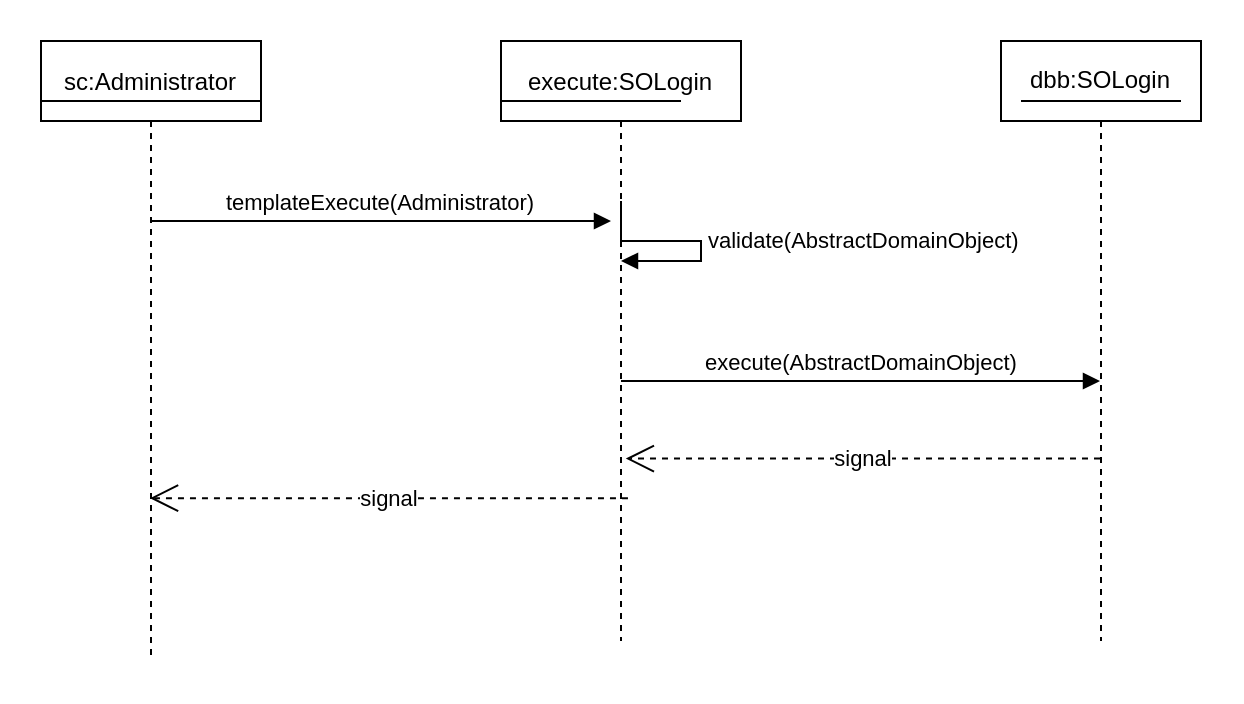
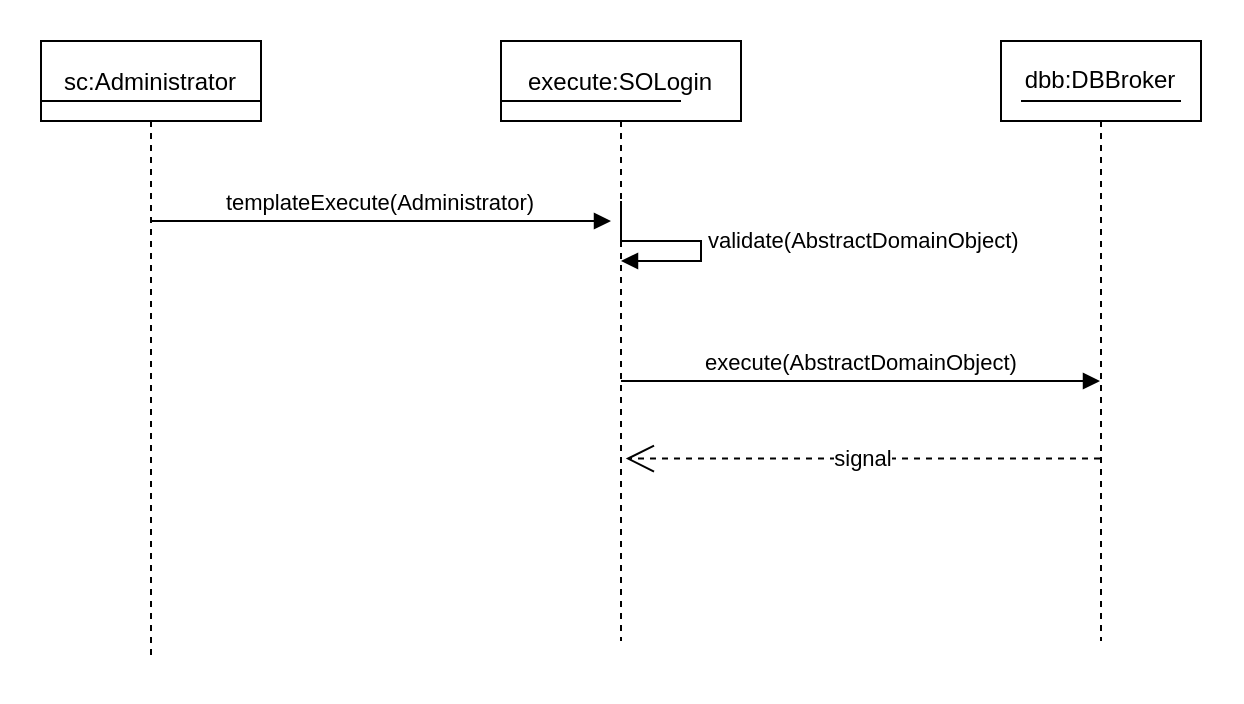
(1101, 81) -> (1101, 81)
(387, 498) -> none
